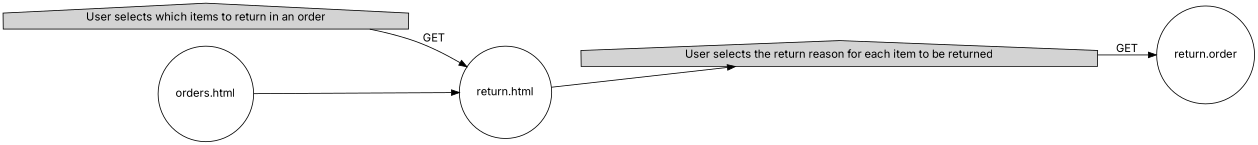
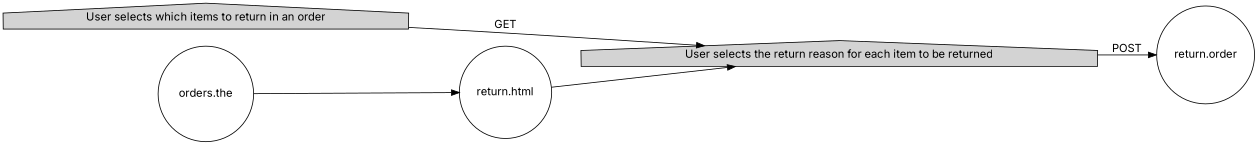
(416, 42) -> (553, 36)
(1127, 49) -> (1127, 49)
(206, 94) -> (206, 94)
